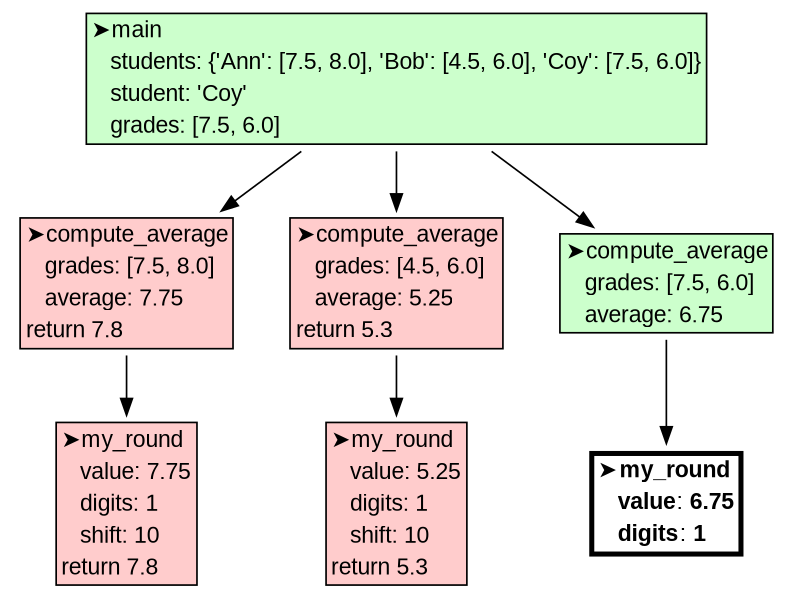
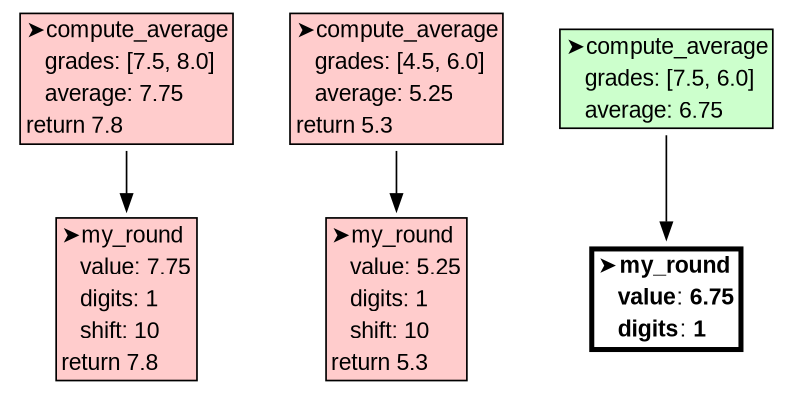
(396, 79) -> none
